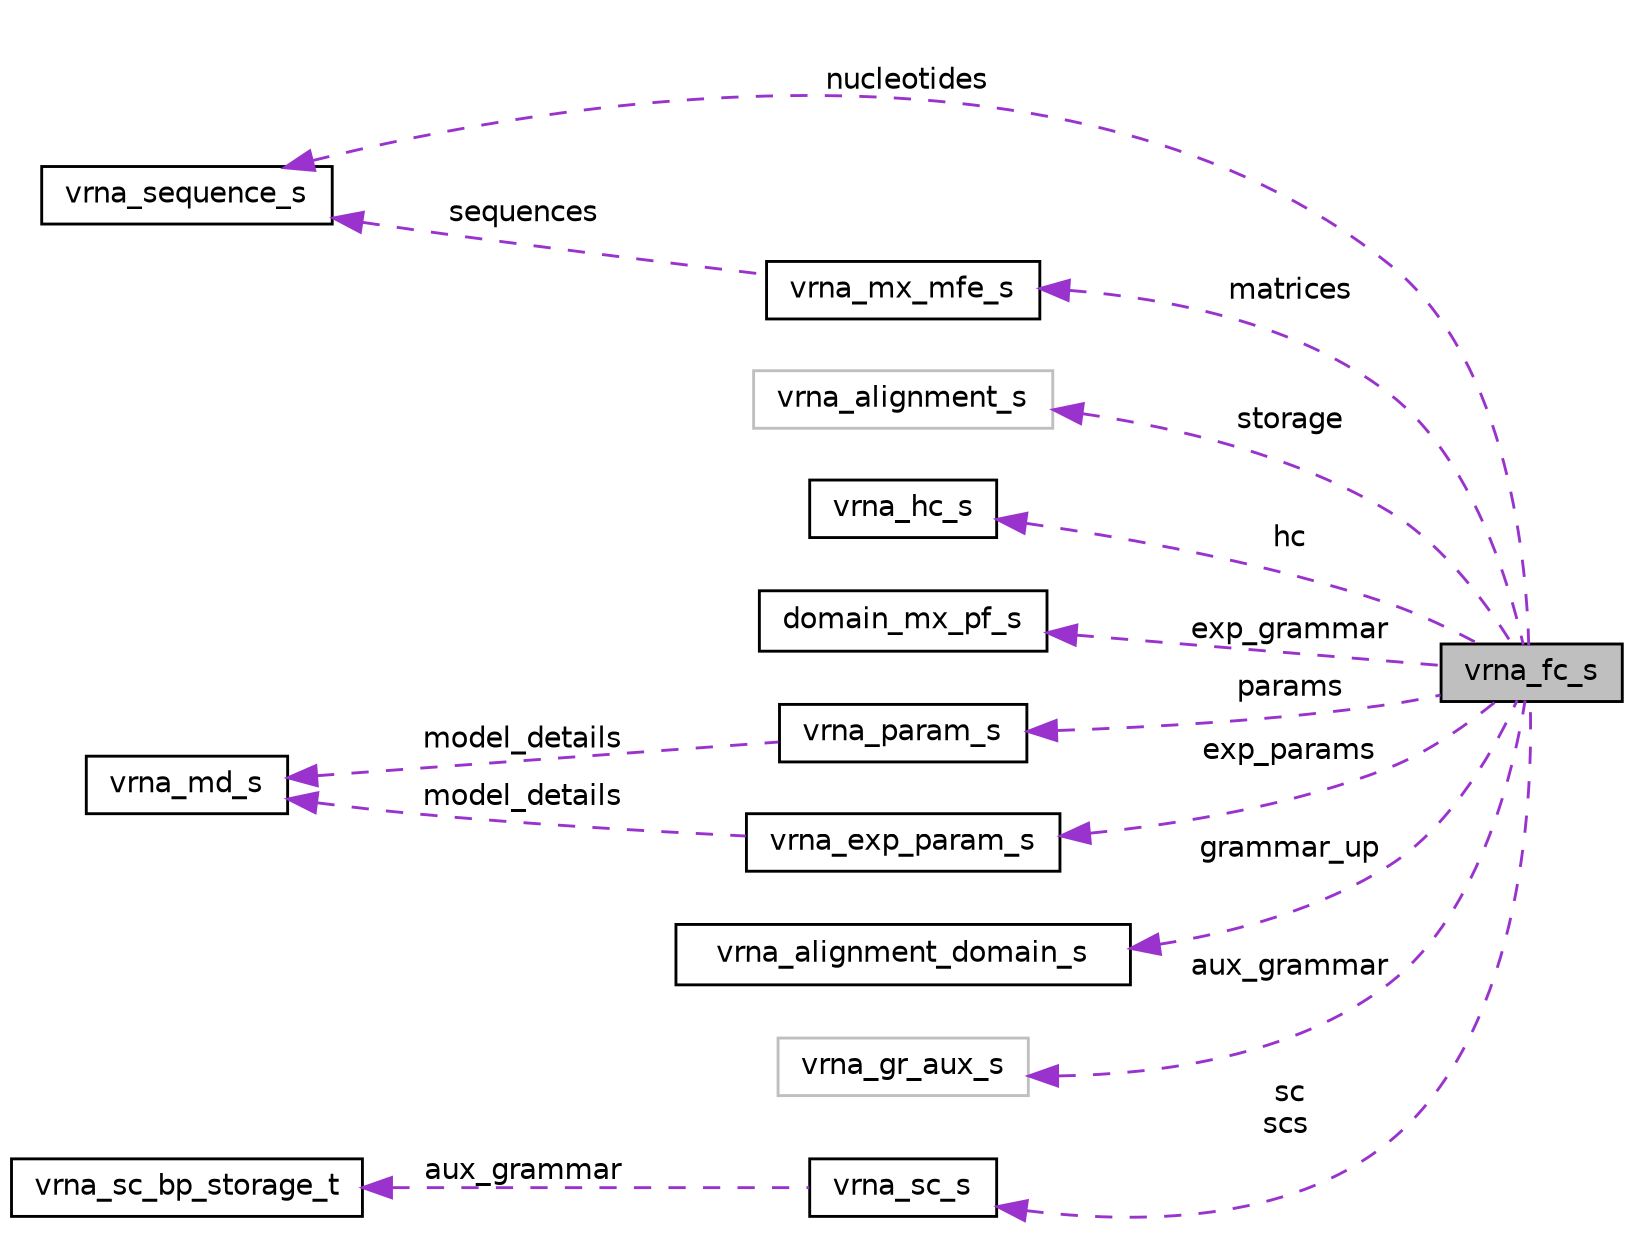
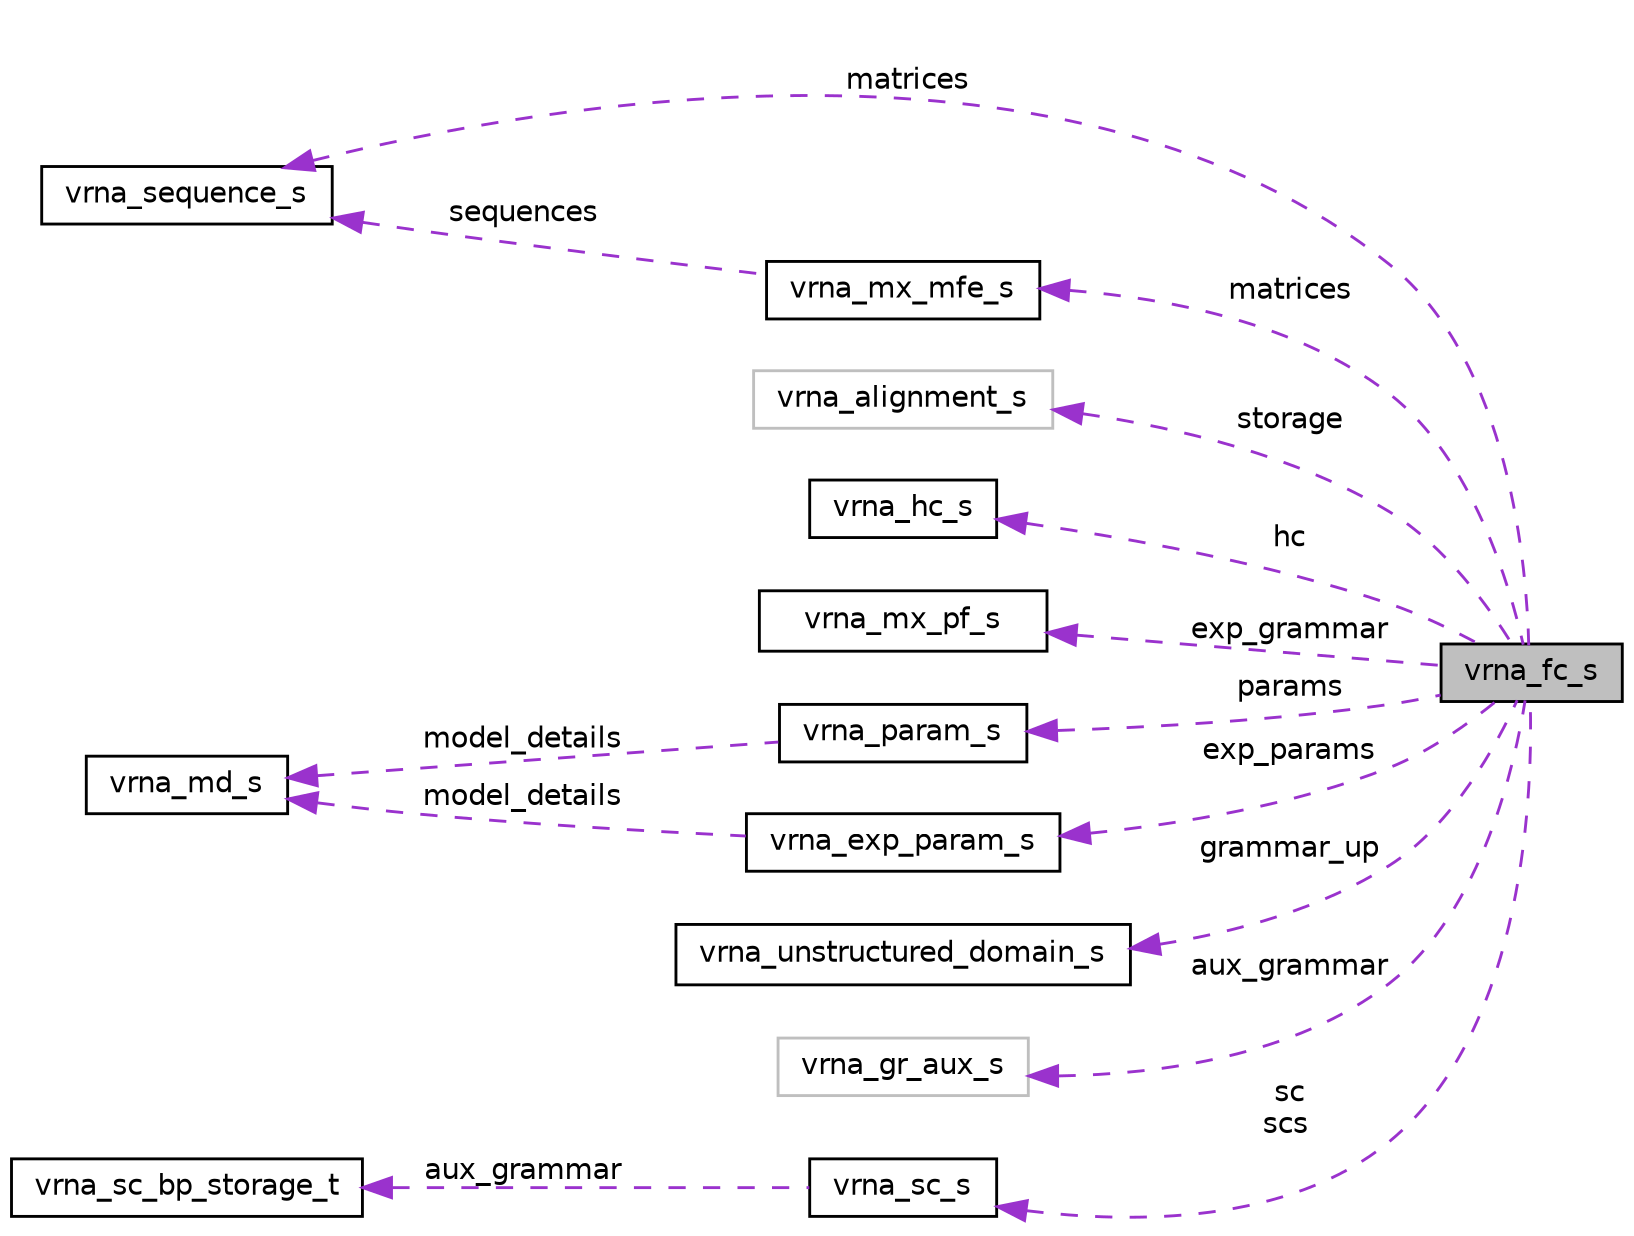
(903, 82) -> (903, 82)
(903, 621) -> (903, 621)
(903, 955) -> (903, 955)
